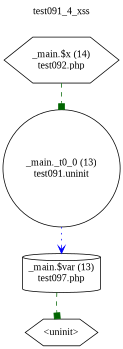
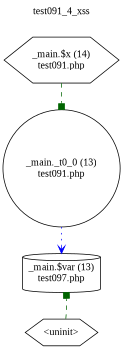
(62, 60) -> (62, 60)
(62, 168) -> (62, 168)
(57, 302) -> (66, 309)
